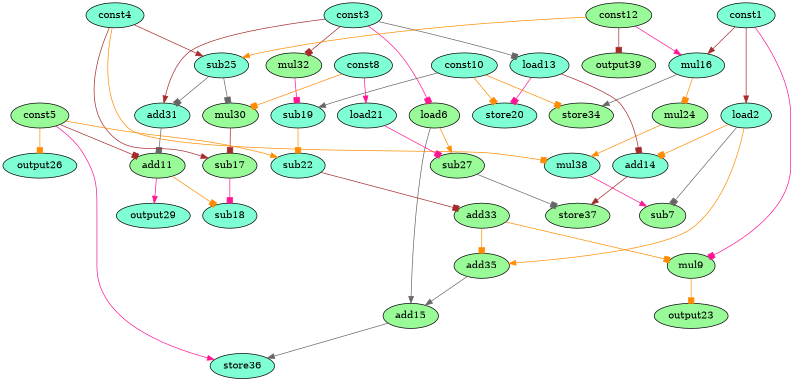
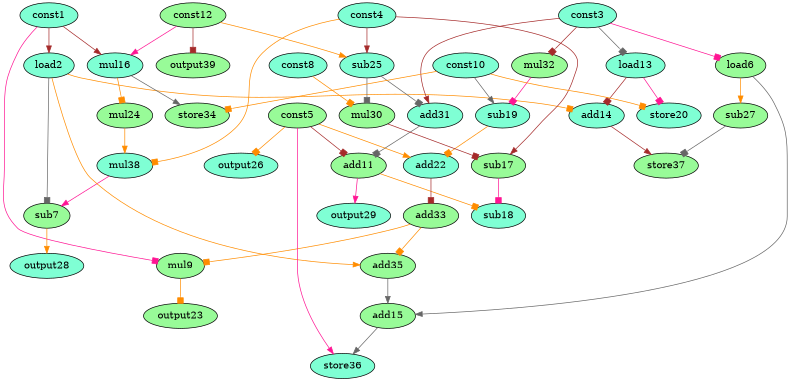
(367, 116) -> none
(298, 166) -> (431, 166)
none -> (47, 266)
